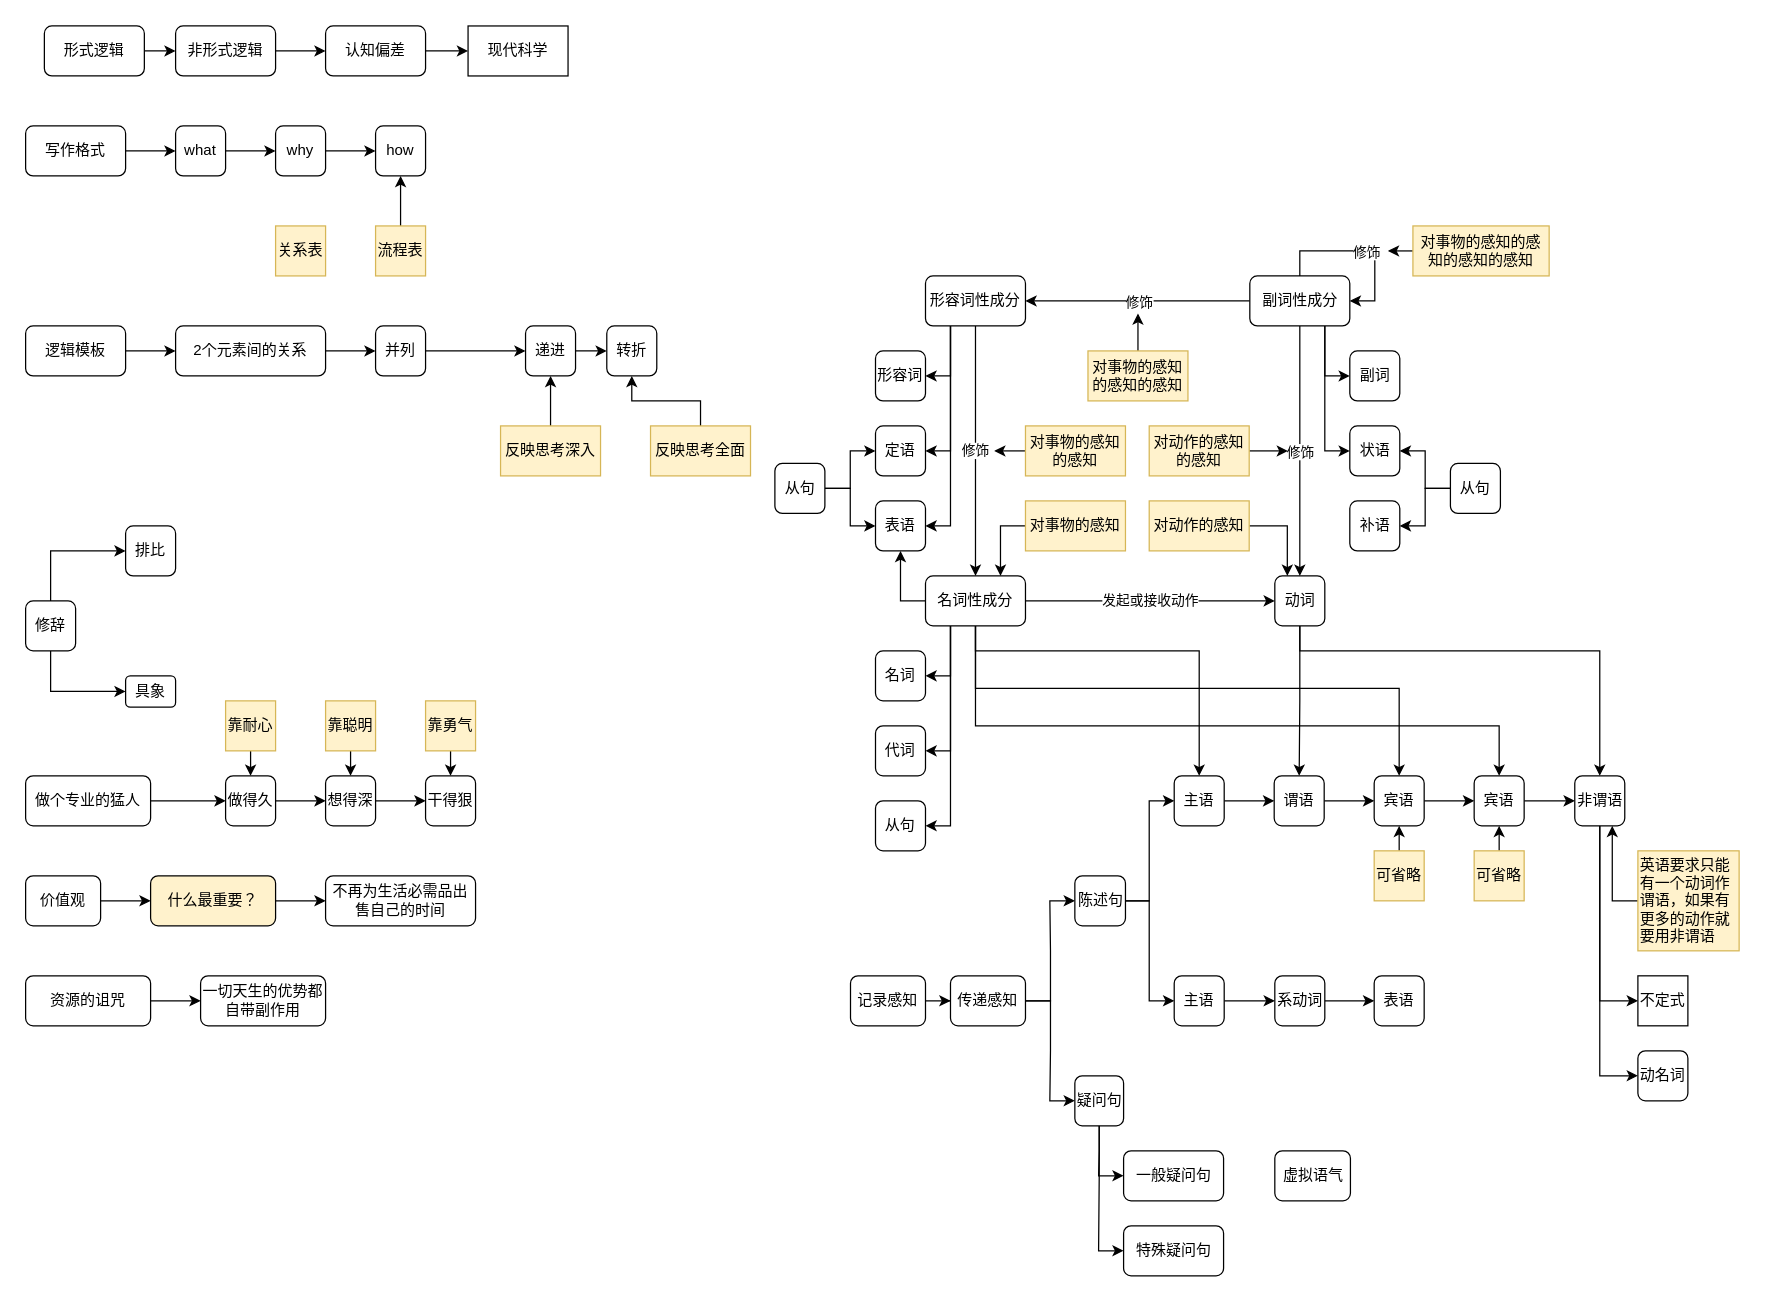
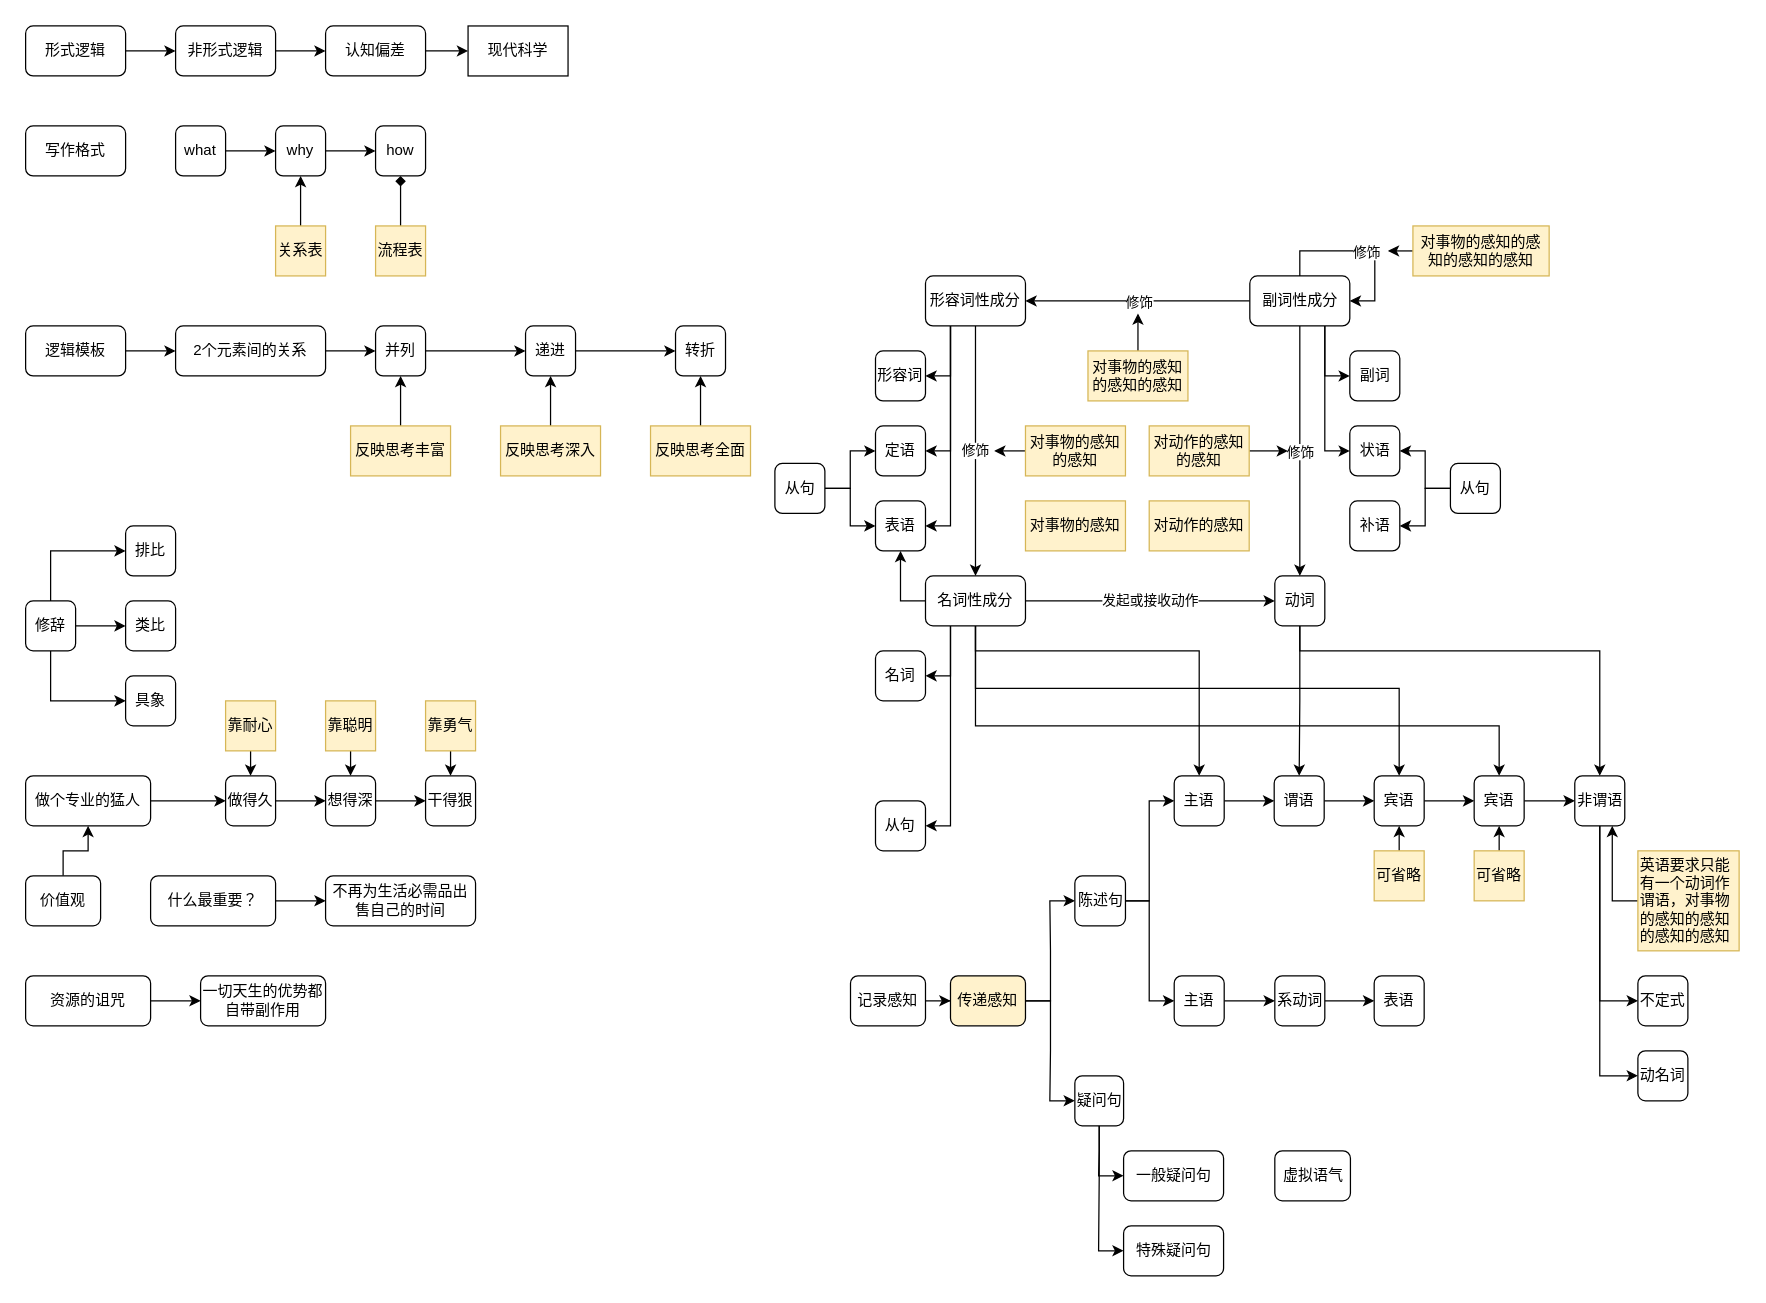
(94, 51) -> (76, 51)
(147, 151) -> none
(401, 186) -> (401, 186)
none -> (301, 205)
(632, 351) -> (701, 351)
none -> (401, 405)
none -> (401, 451)
(1288, 528) -> none
(1001, 534) -> none
none -> (97, 626)
none -> (151, 626)
(151, 691) -> (151, 701)
(901, 751) -> none
(941, 751) -> none
(122, 901) -> (71, 851)
(213, 901) -> (213, 901)
(1690, 901) -> (1690, 901)
(988, 1001) -> (988, 1001)
(1663, 1001) -> (1663, 1001)
